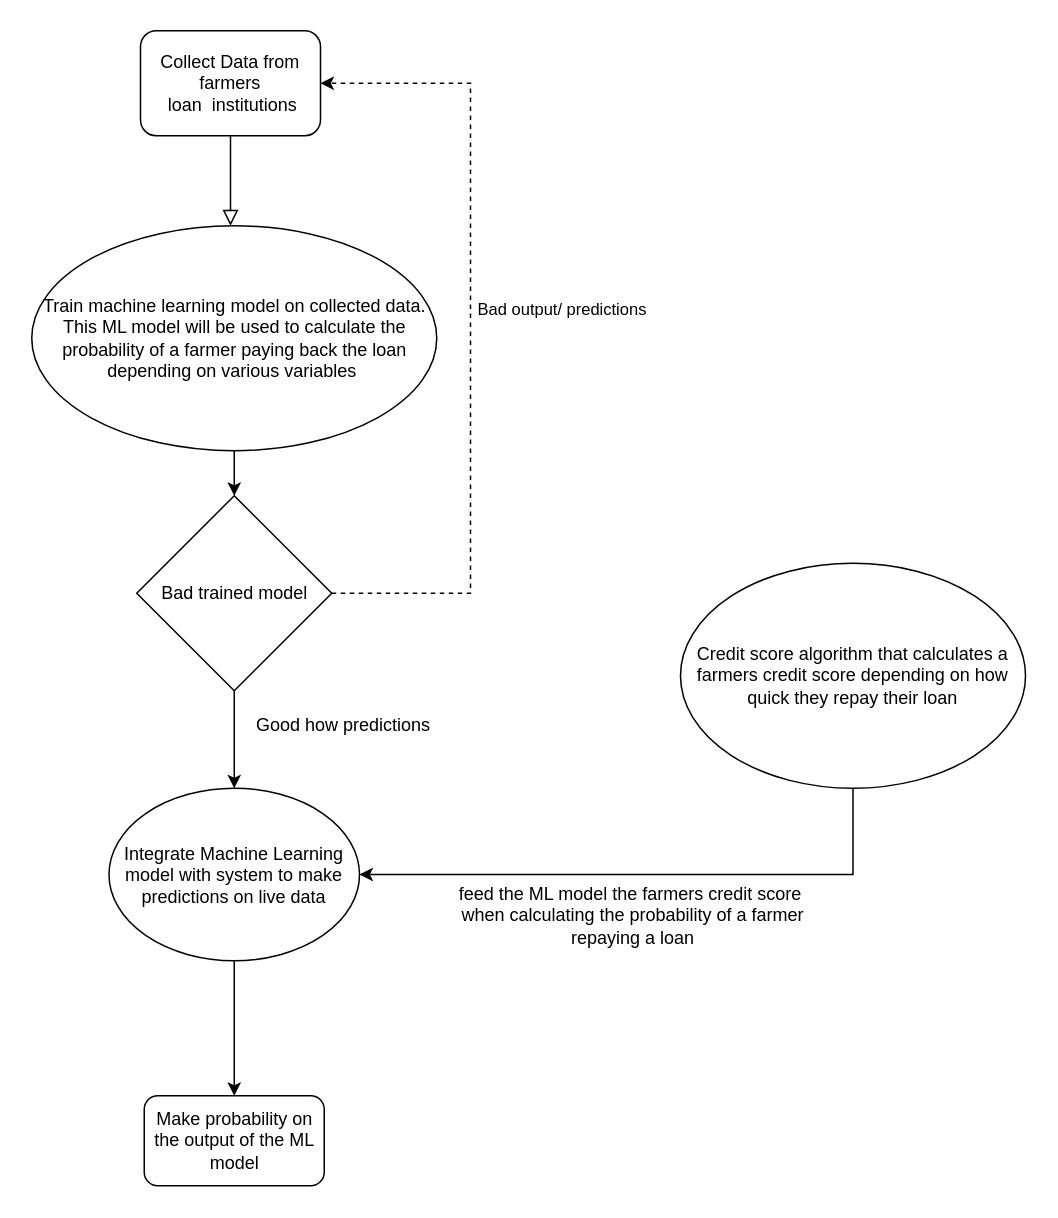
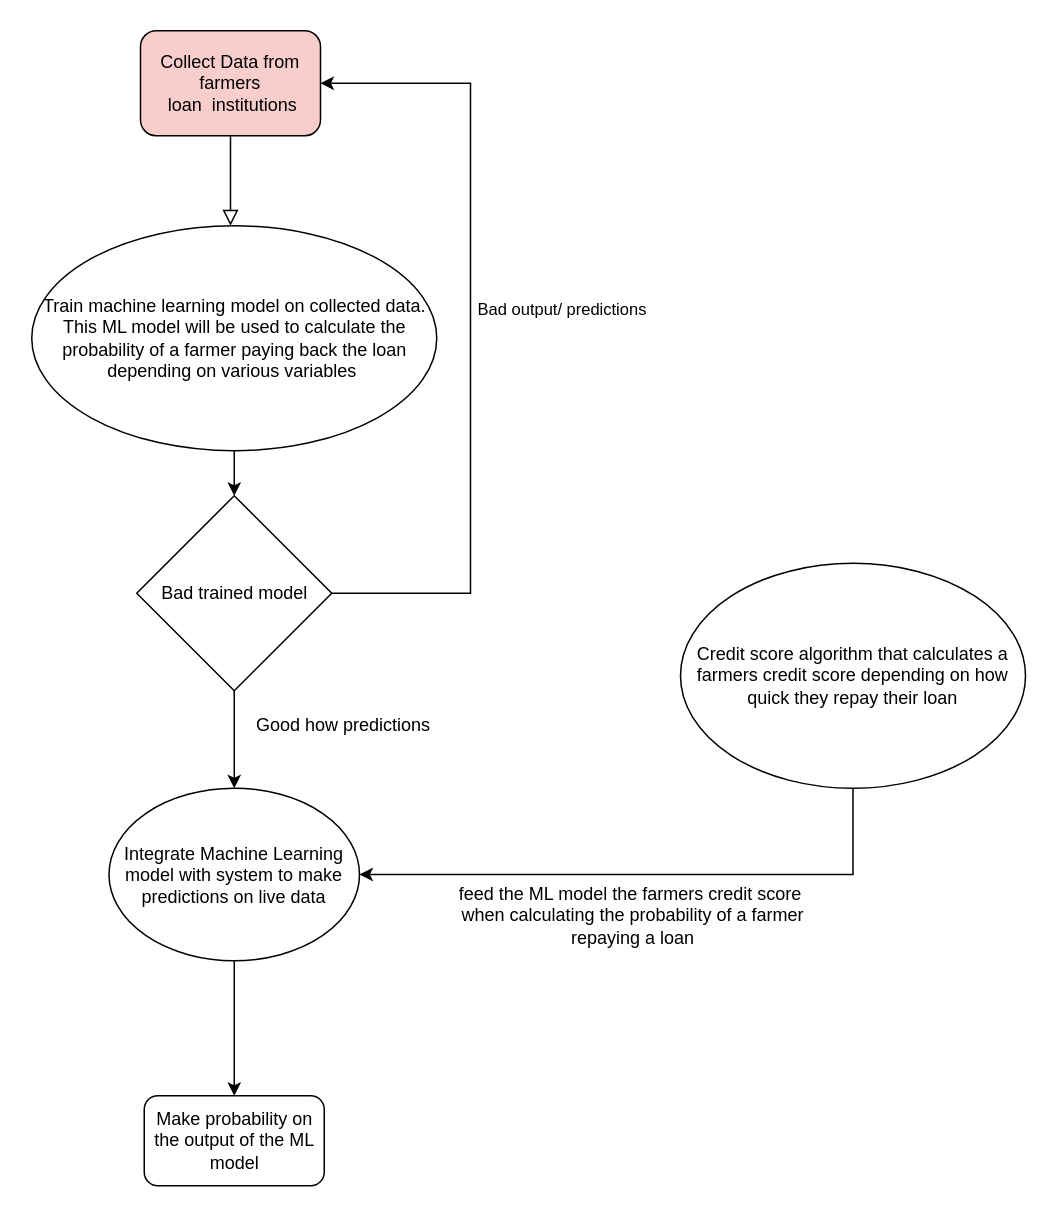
(230, 83) -> (230, 83)
(470, 336) -> (470, 336)
